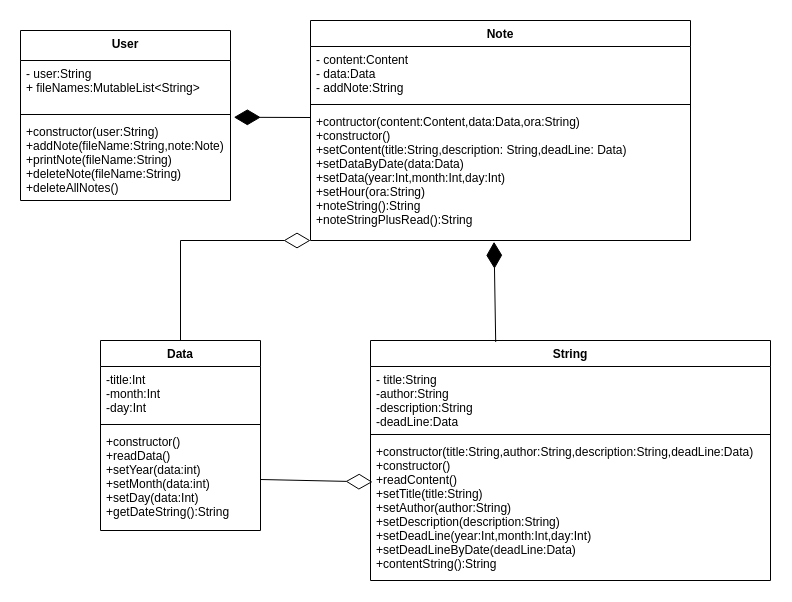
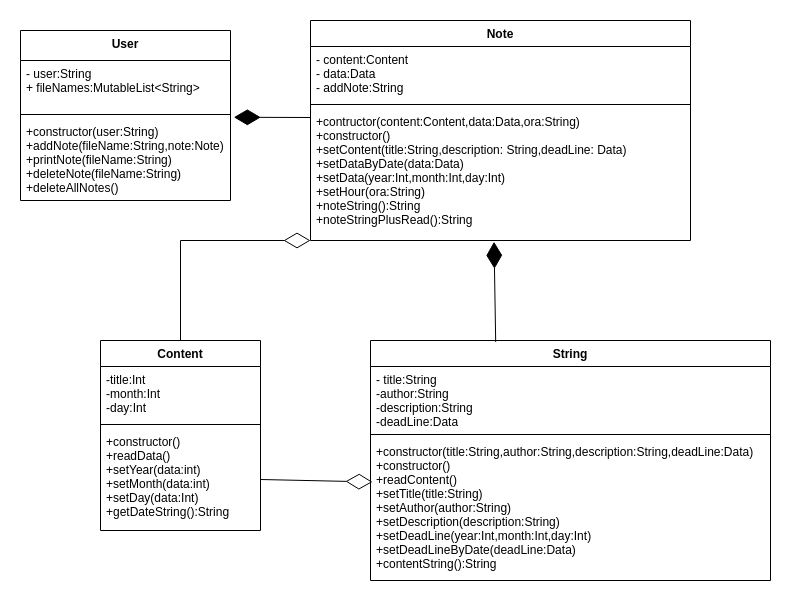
(180, 354) -> (180, 354)
